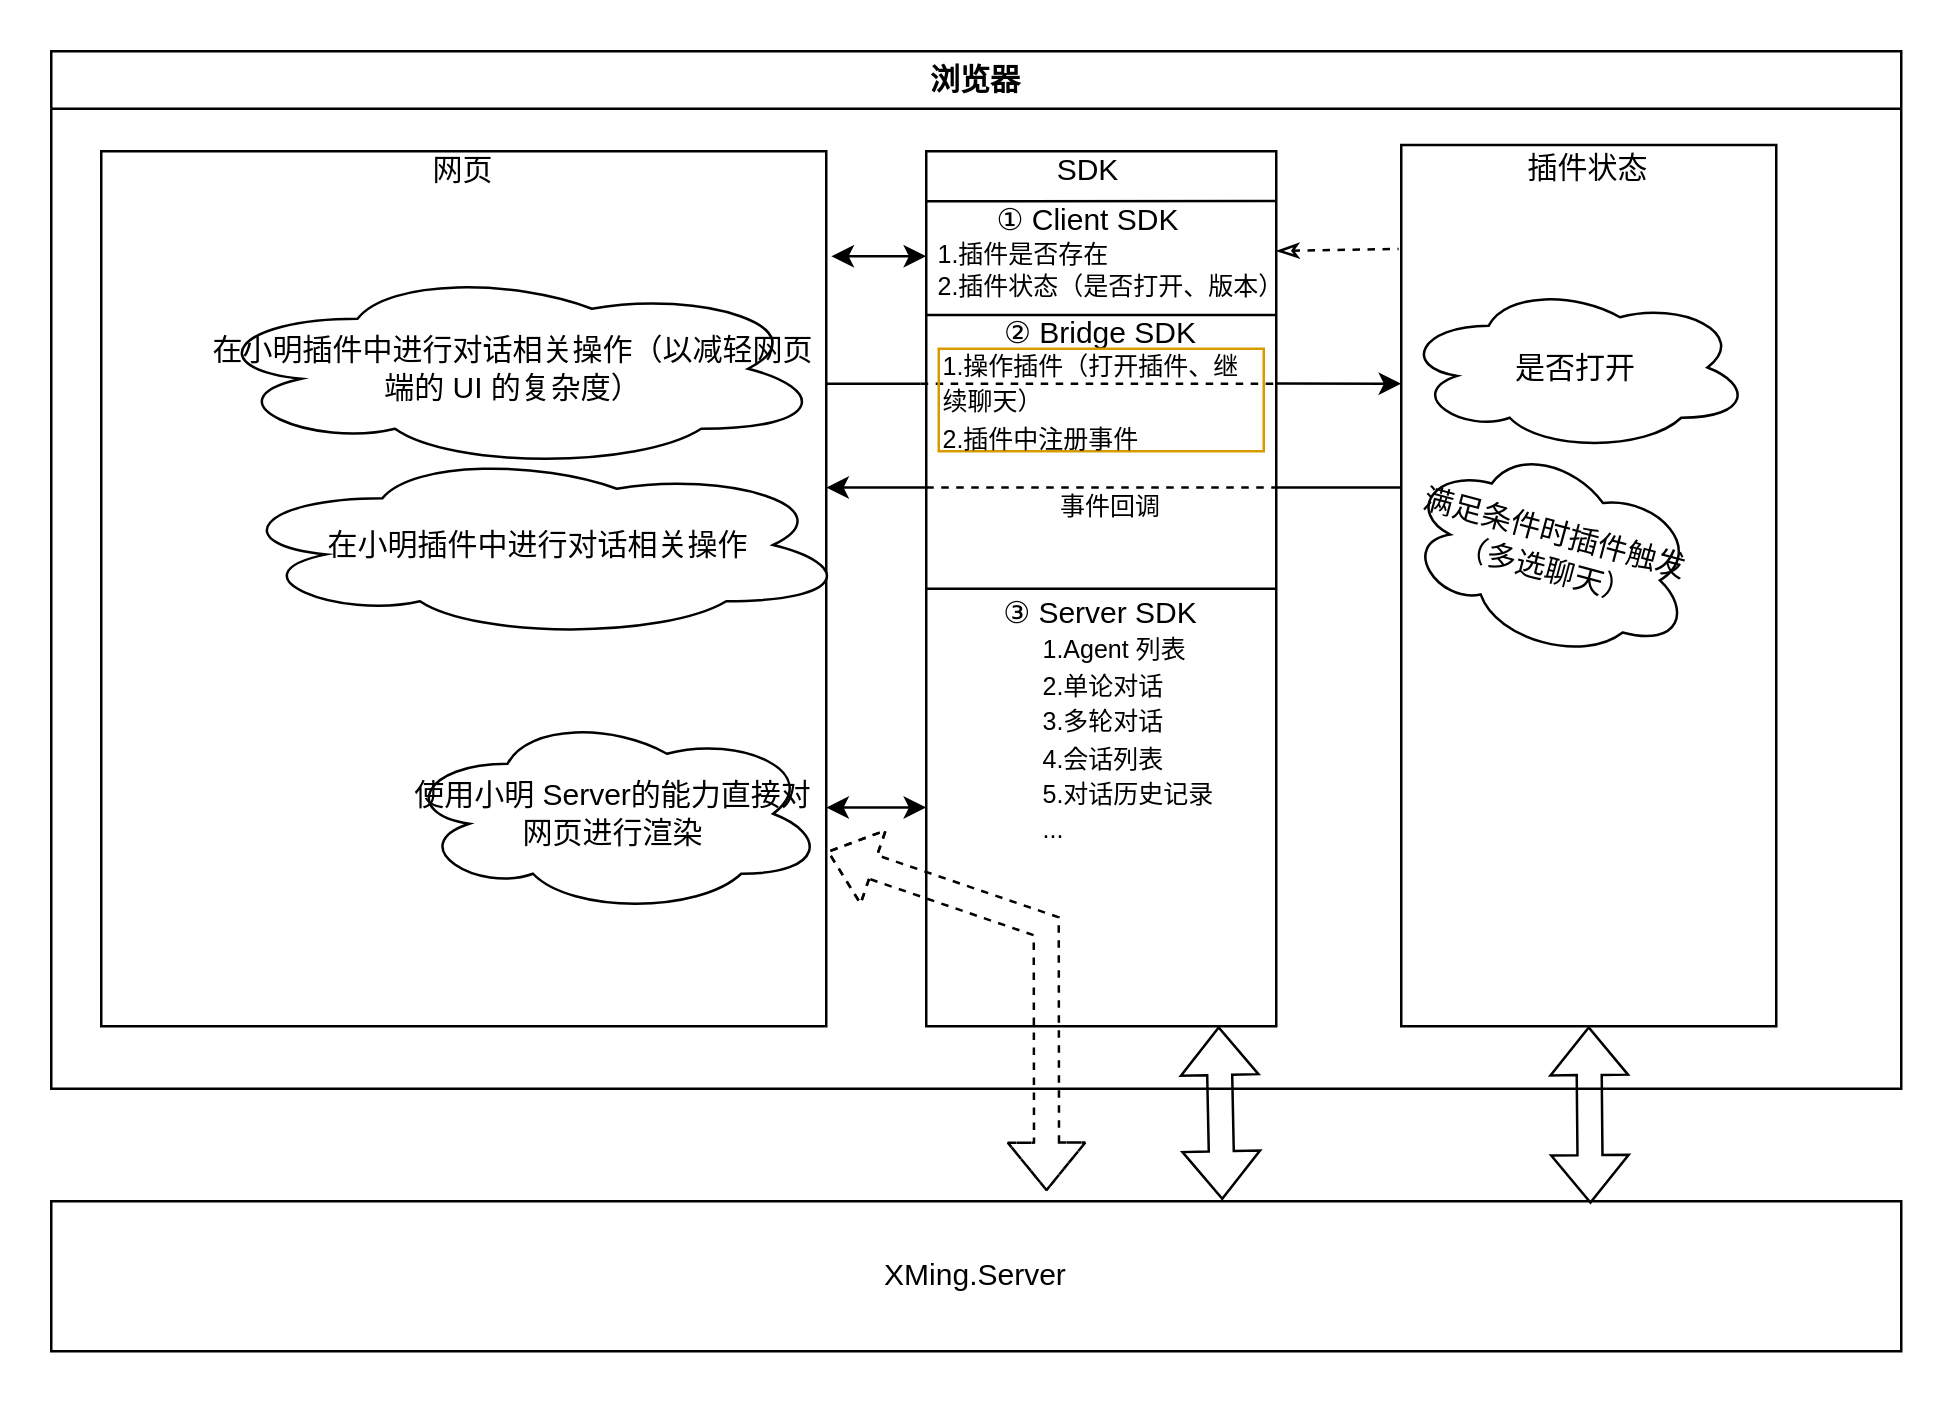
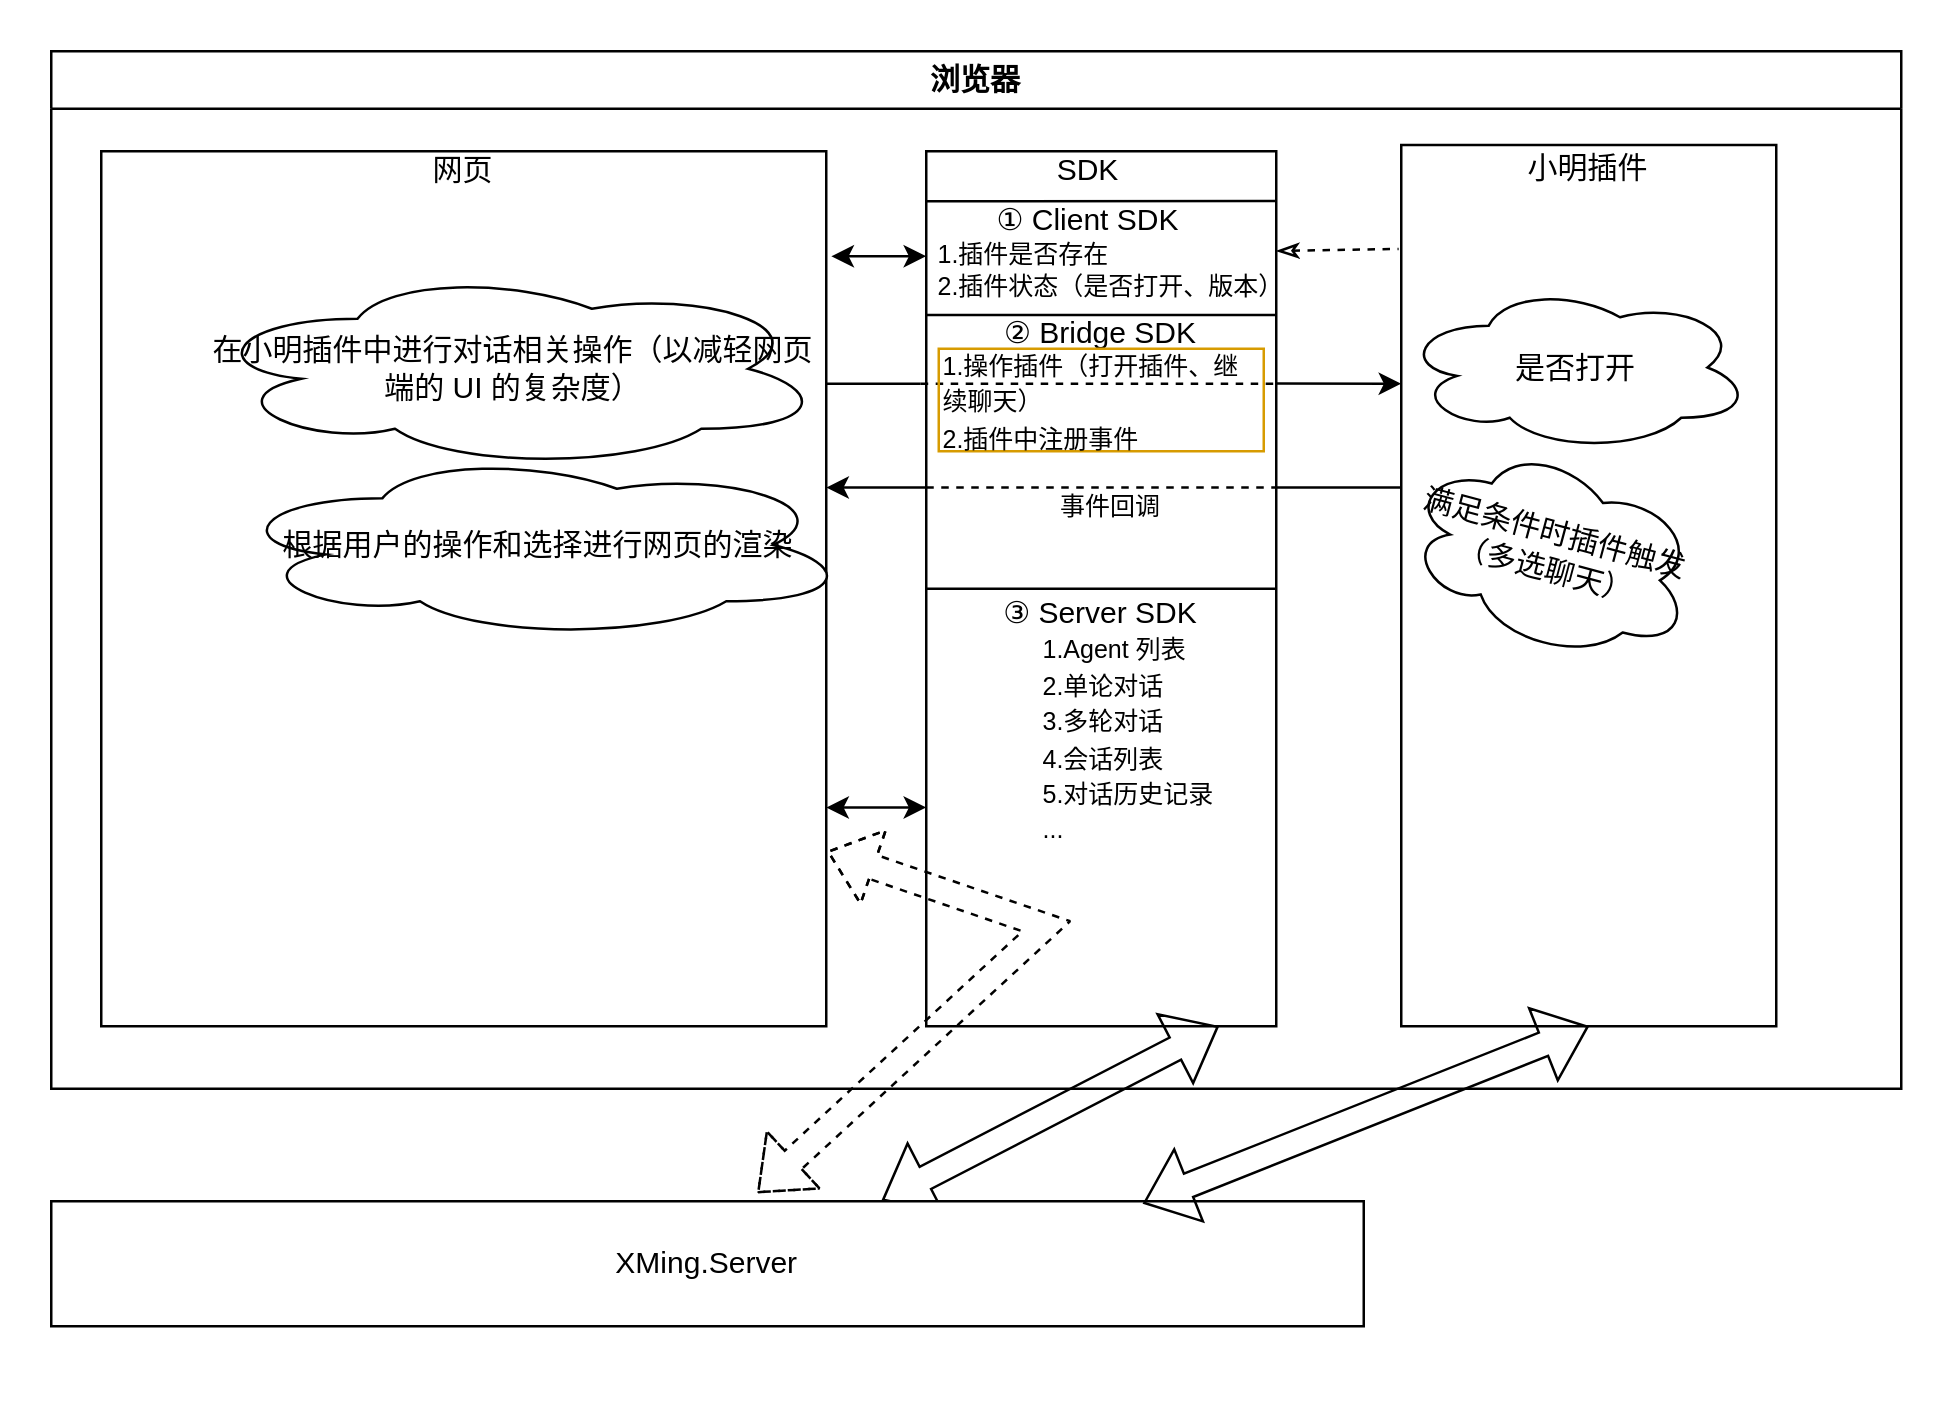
(1589, 169) -> (1589, 169)
(539, 546) -> (539, 546)
(614, 814) -> none
(976, 1276) -> (708, 1264)
